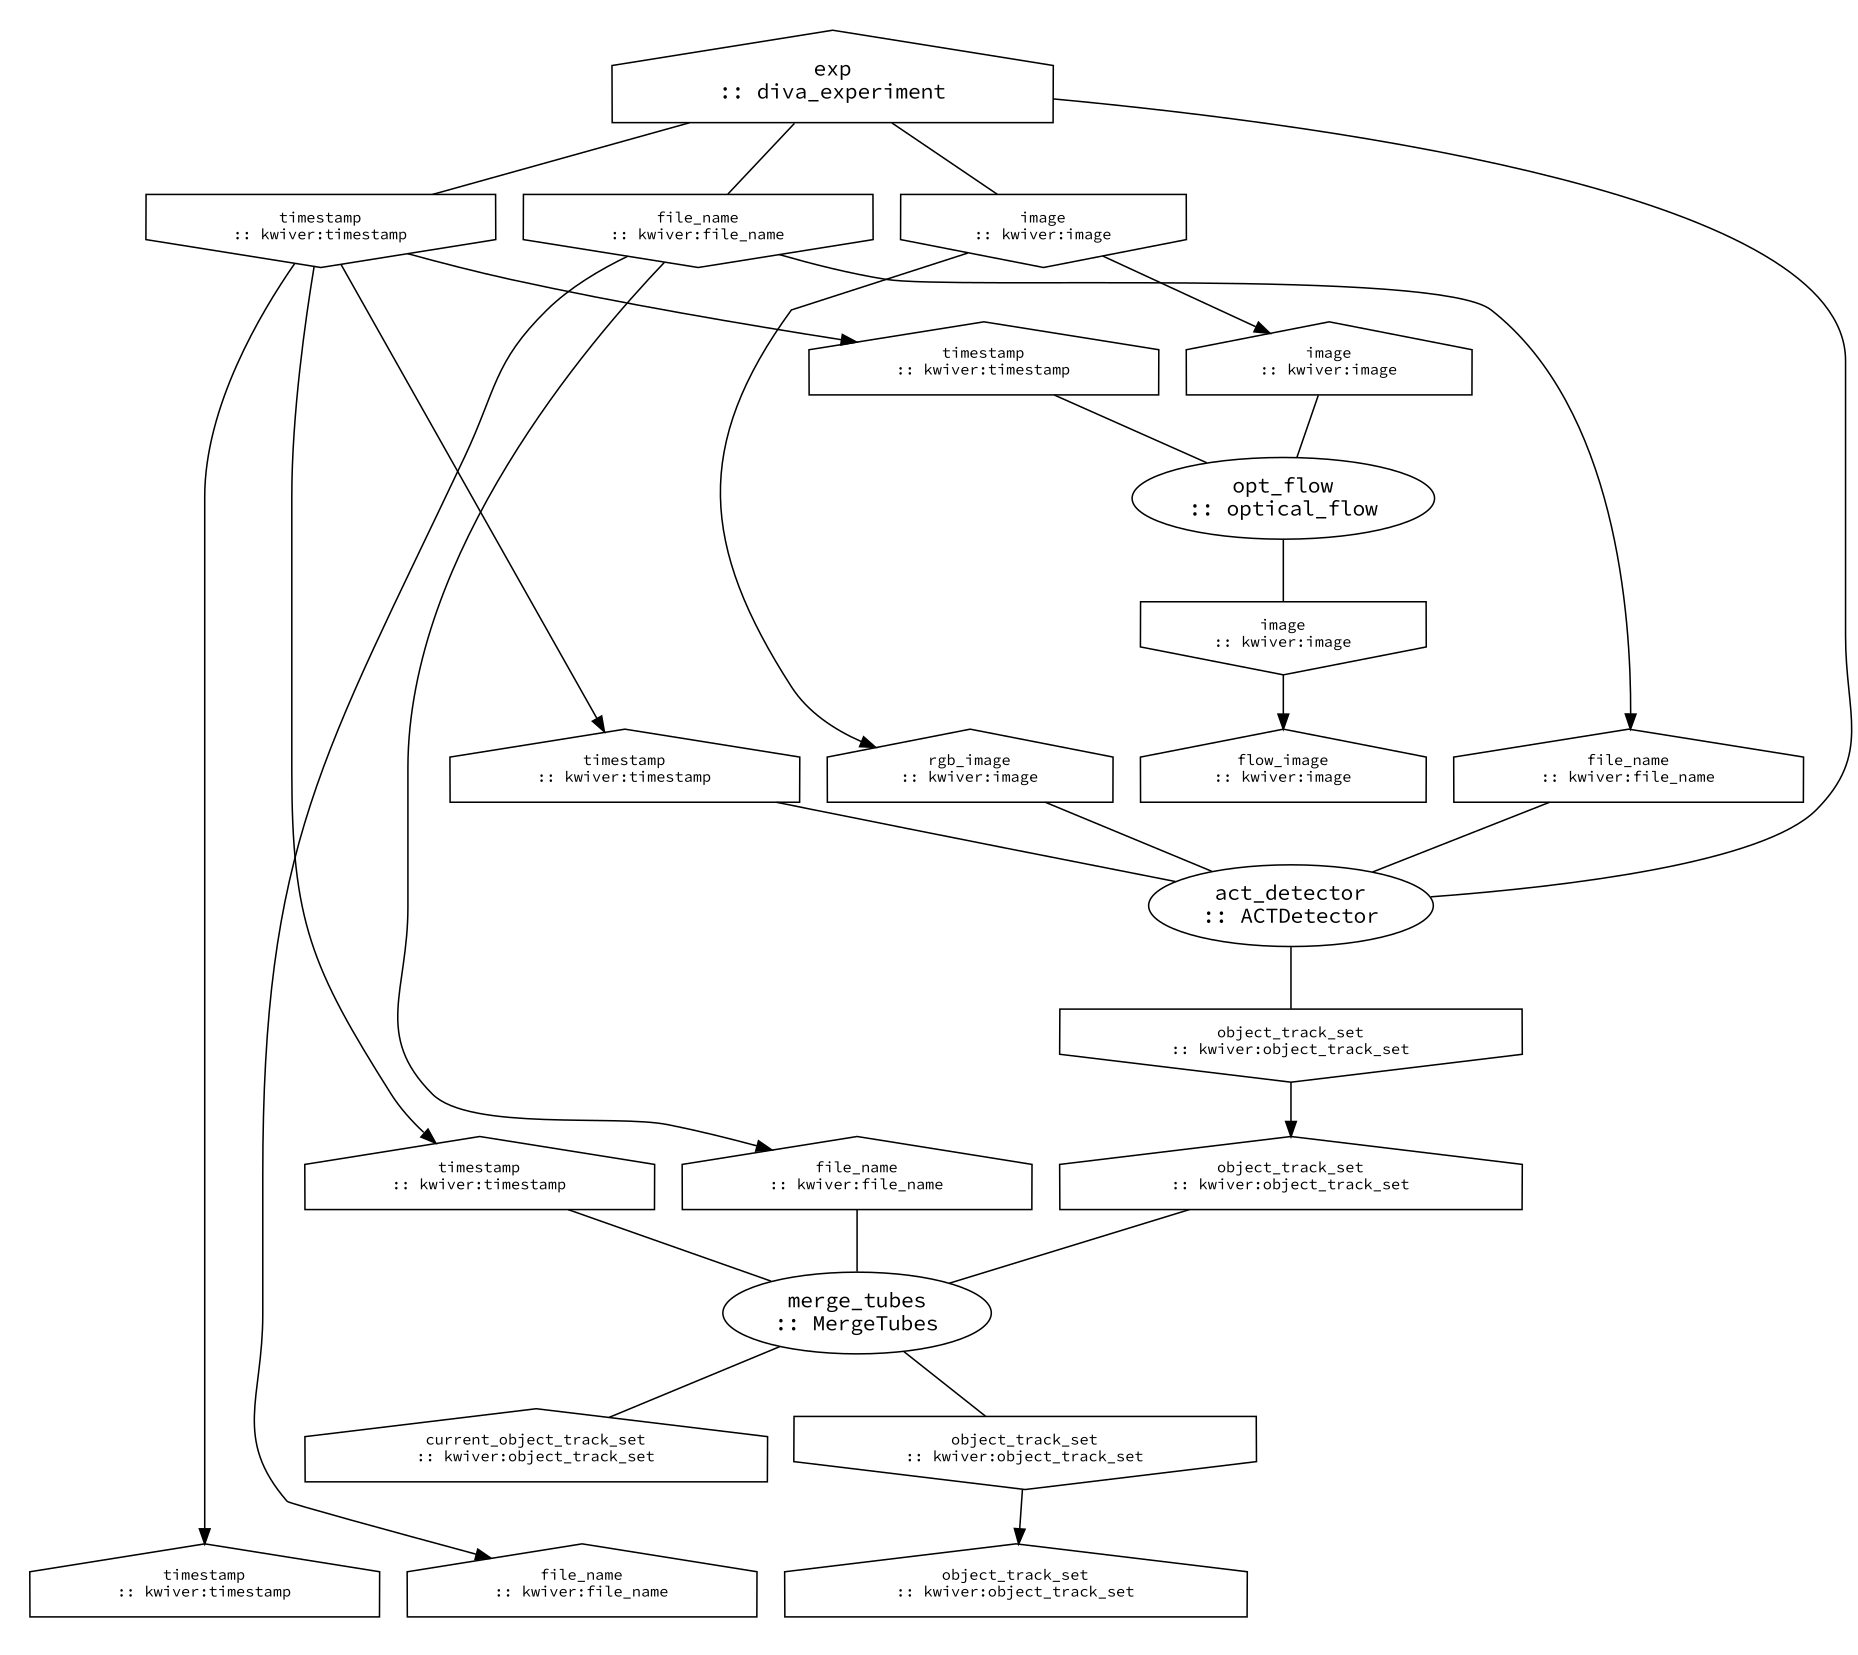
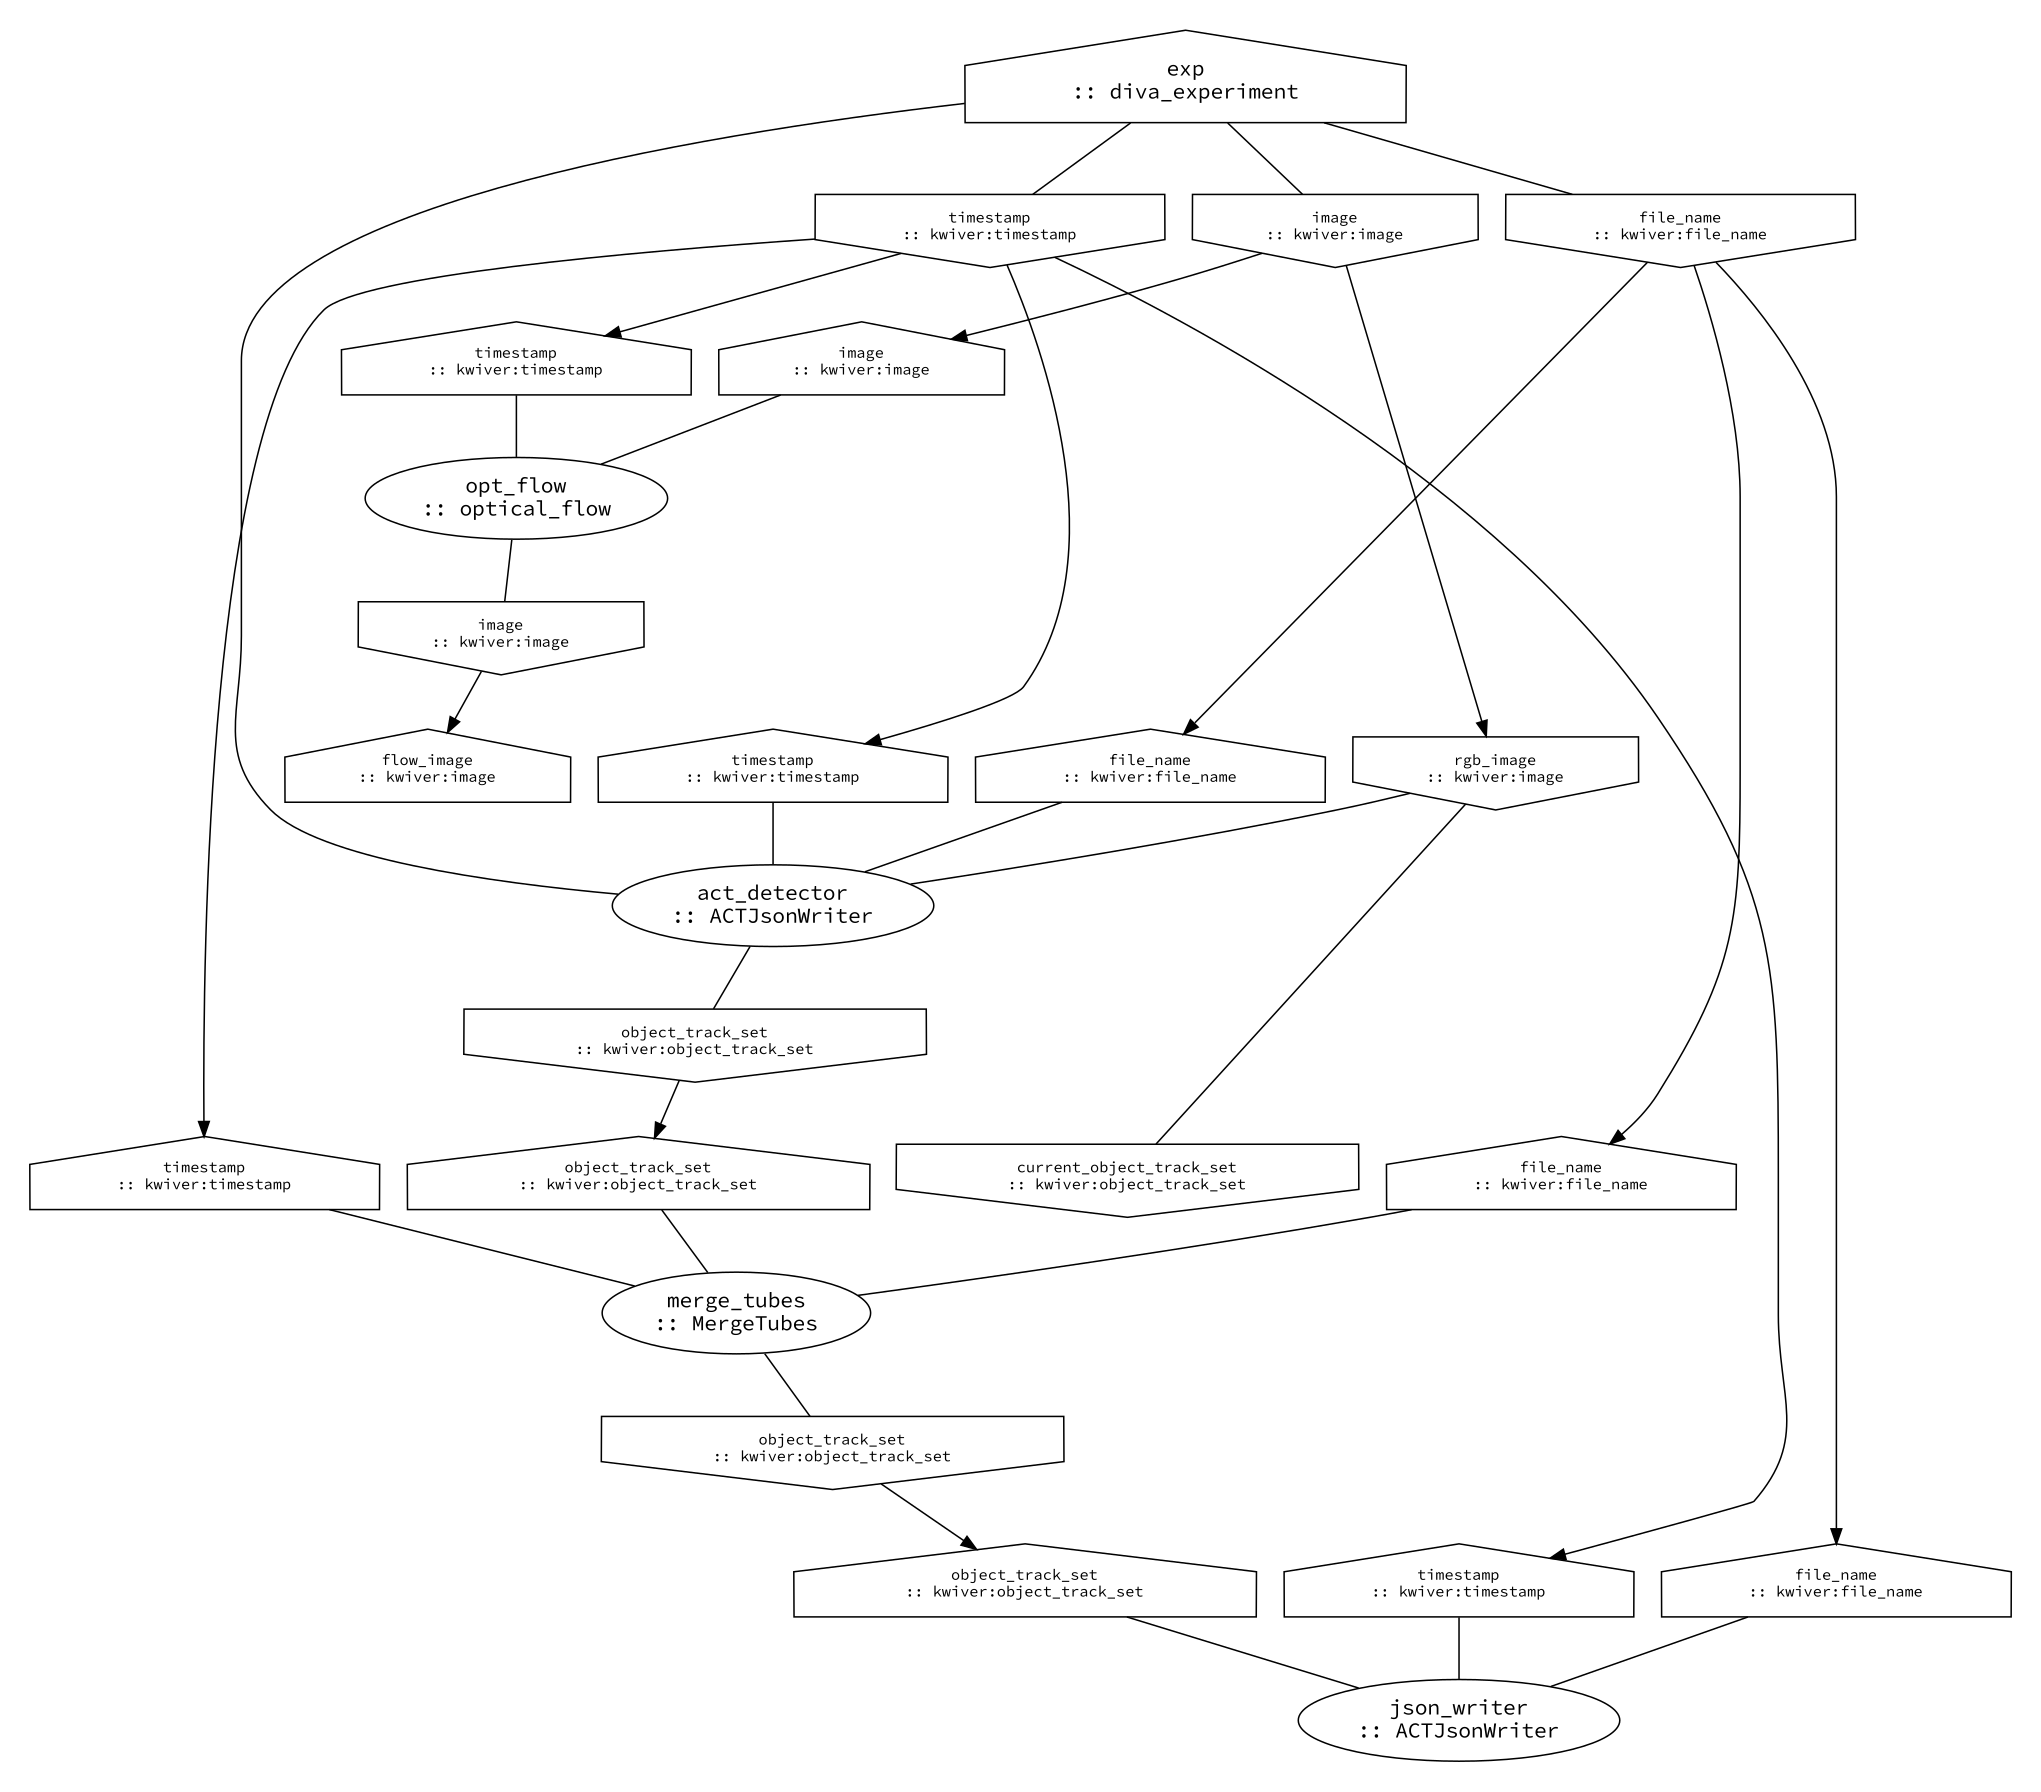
(970, 770) -> (1496, 770)
(1291, 906) -> (773, 906)
(694, 1382) -> (1311, 974)
(536, 1449) -> (1128, 1177)
none -> (1459, 1720)
